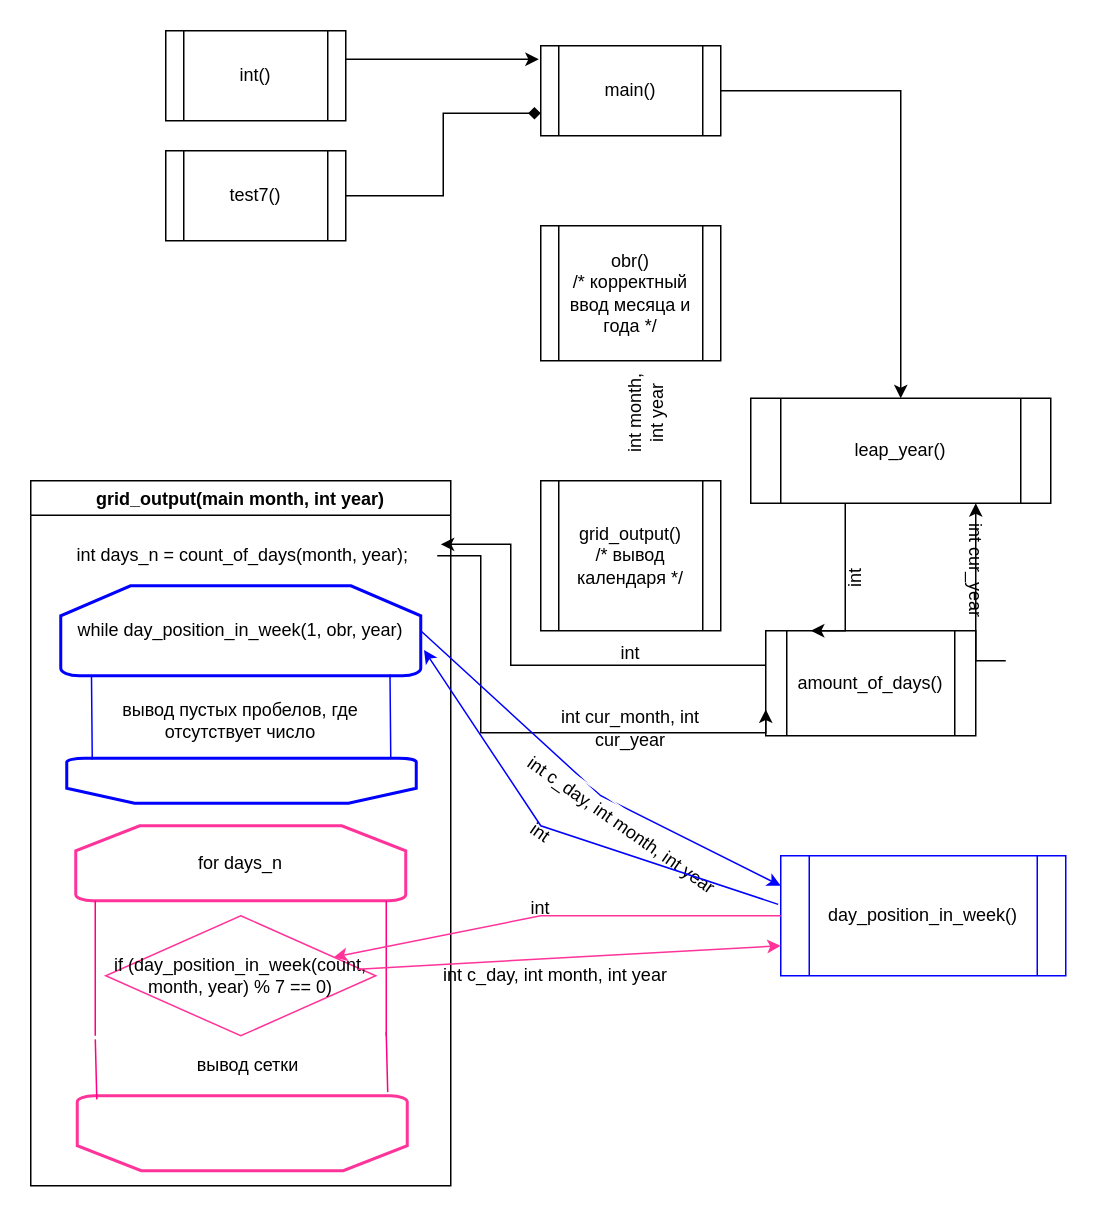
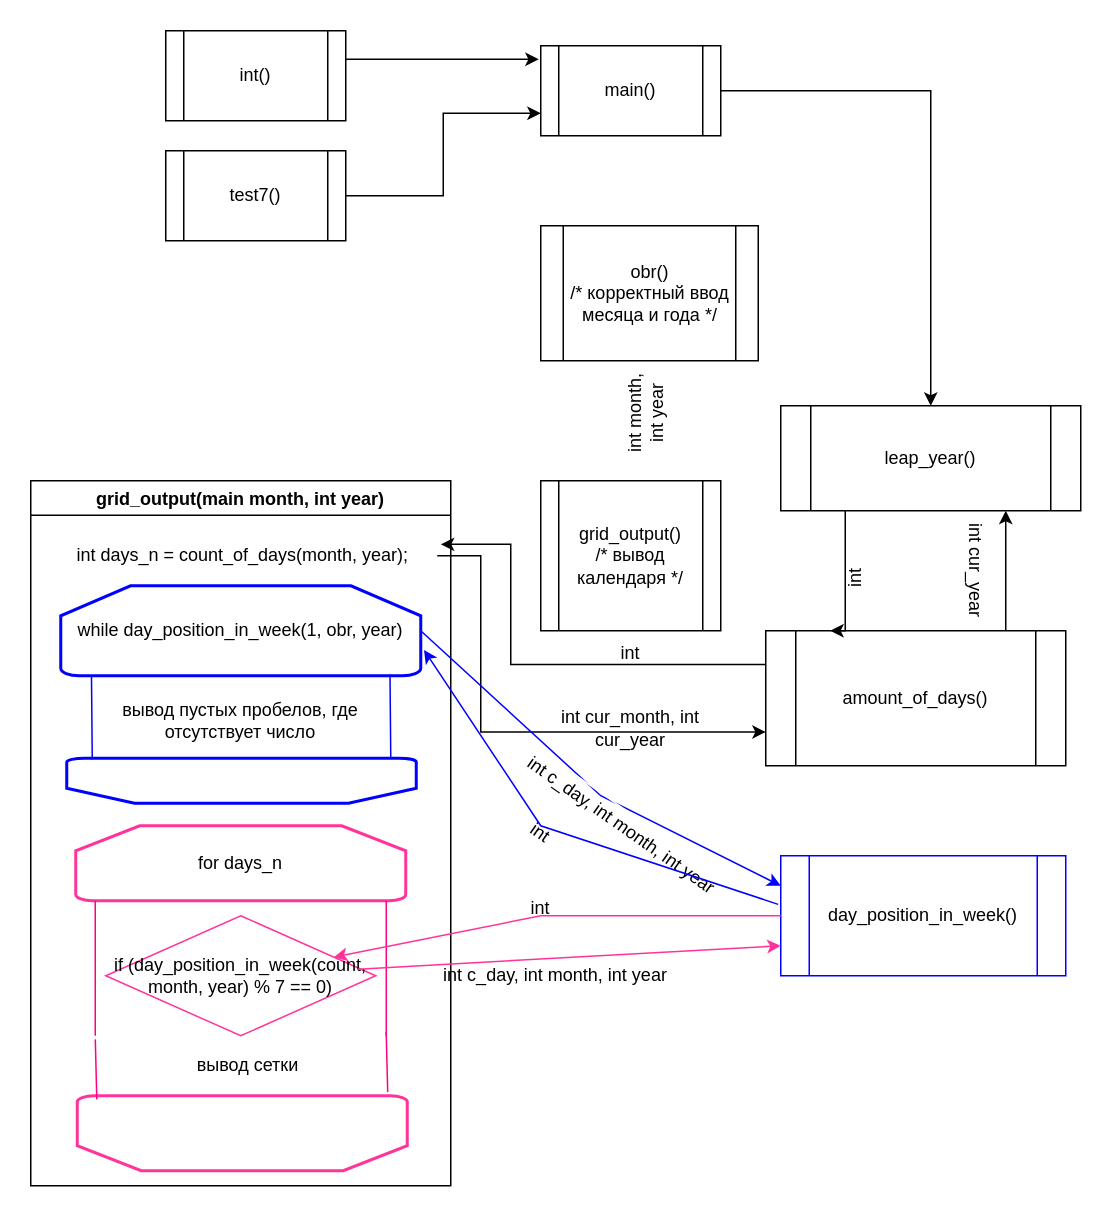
(528, 113) -> (529, 113)
(631, 293) -> (650, 293)
(901, 451) -> (931, 458)
(871, 683) -> (916, 698)
